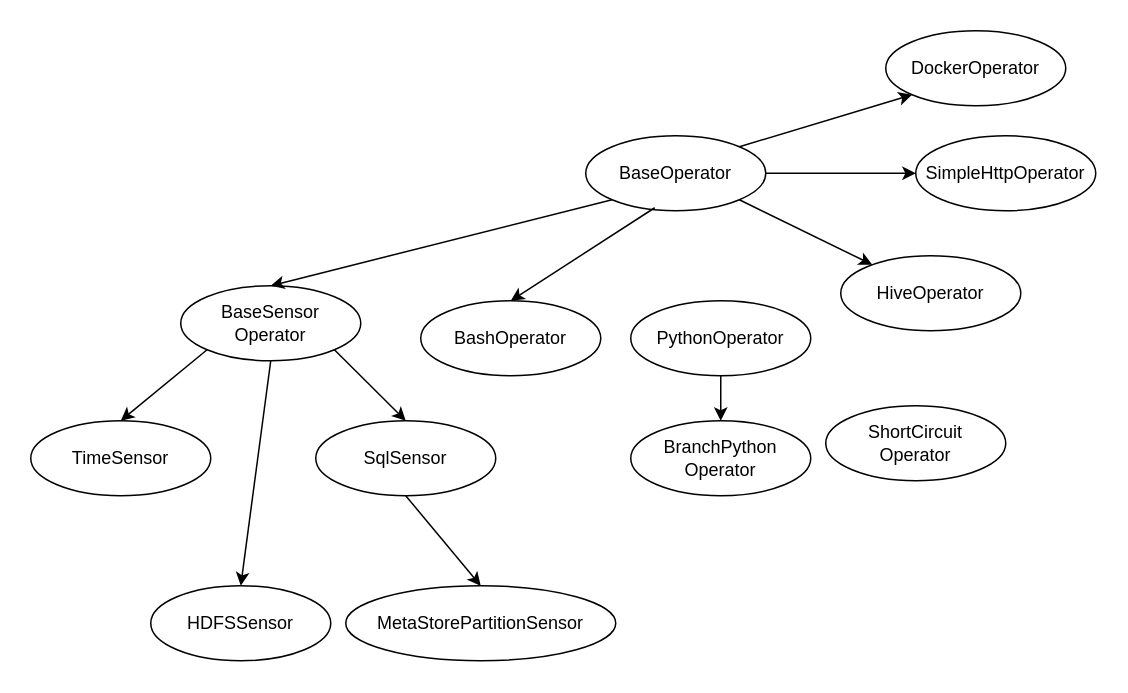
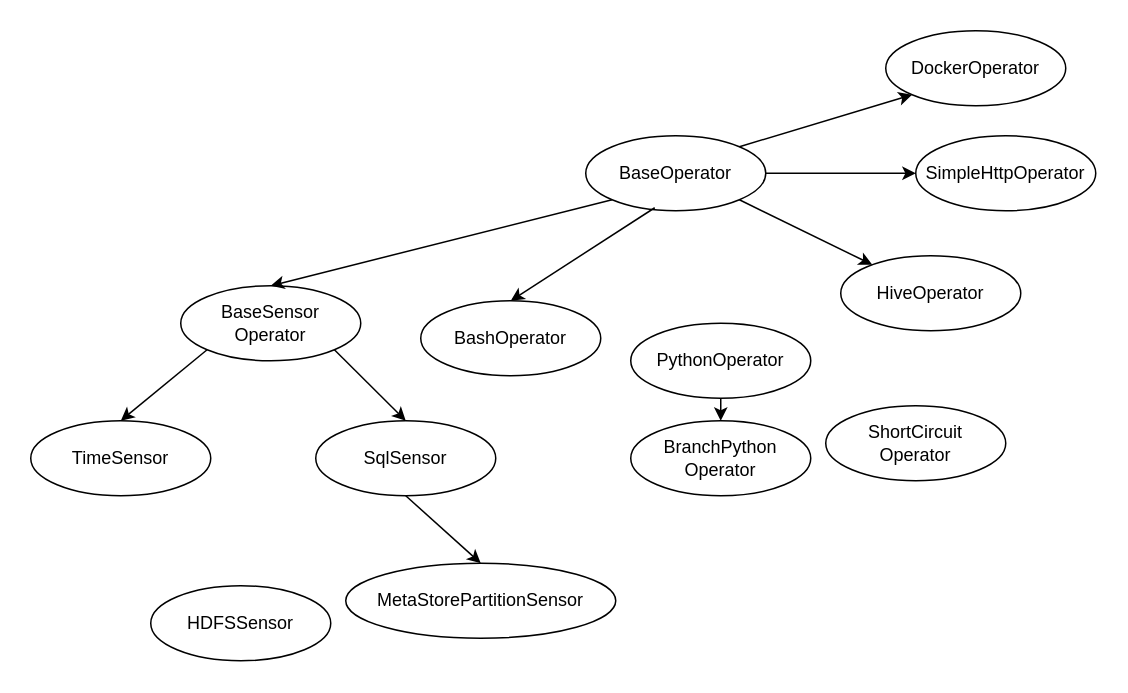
(721, 338) -> (721, 361)
(256, 468) -> none
(481, 623) -> (481, 601)
